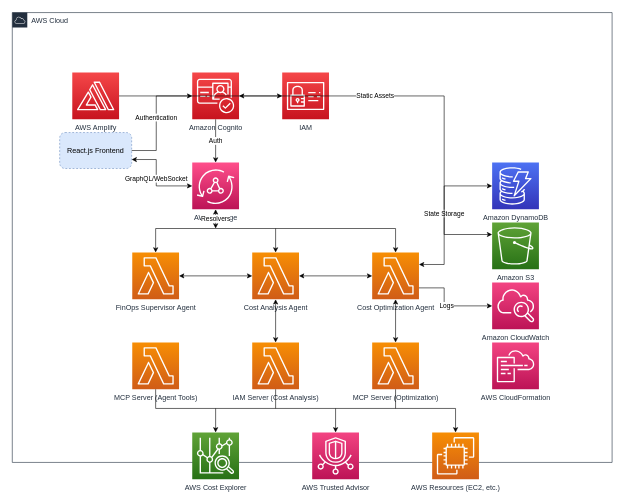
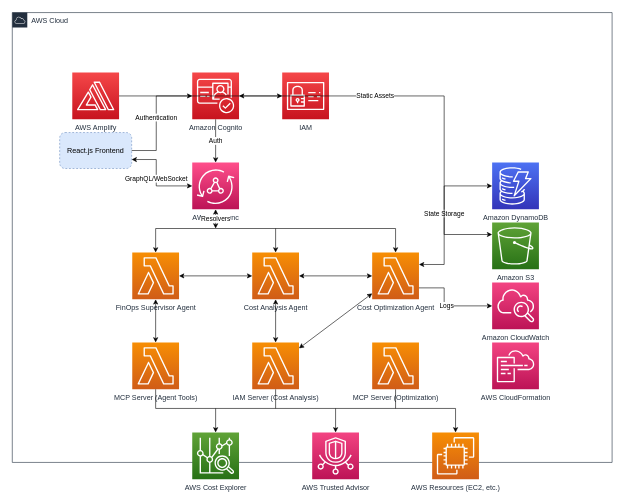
(216, 218) -> (216, 218)
none -> (156, 320)
(396, 320) -> (336, 320)
